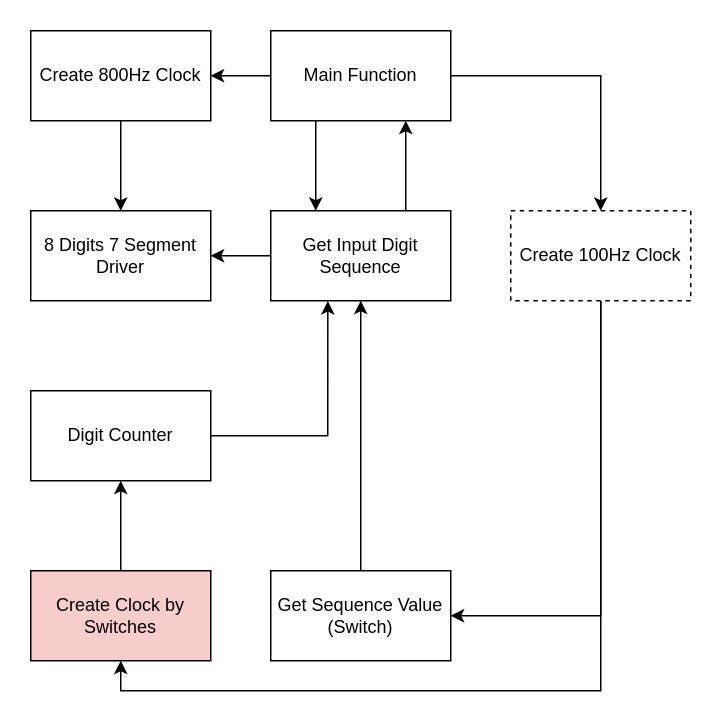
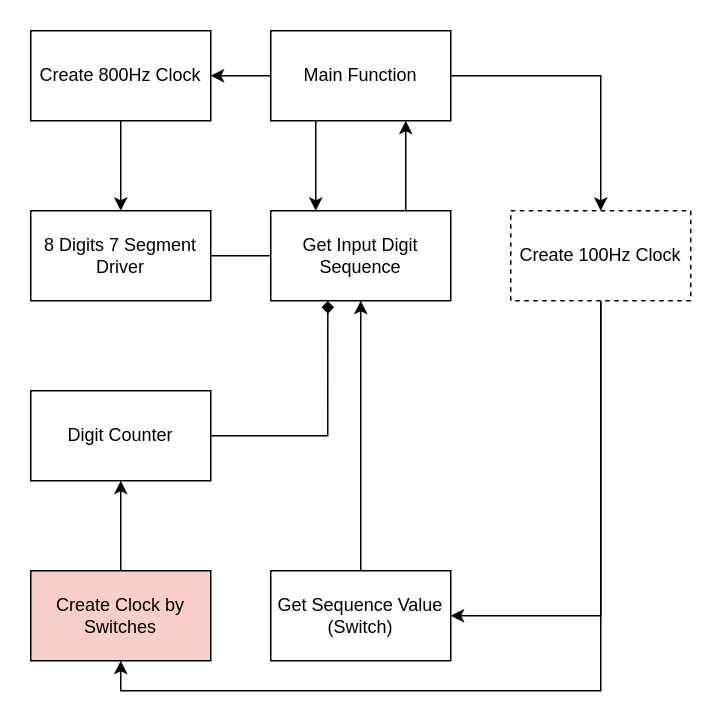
(222, 256) -> (217, 256)
(328, 313) -> (328, 314)
